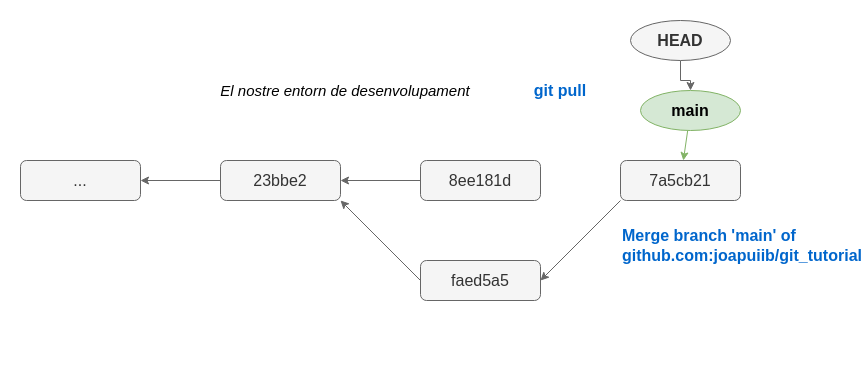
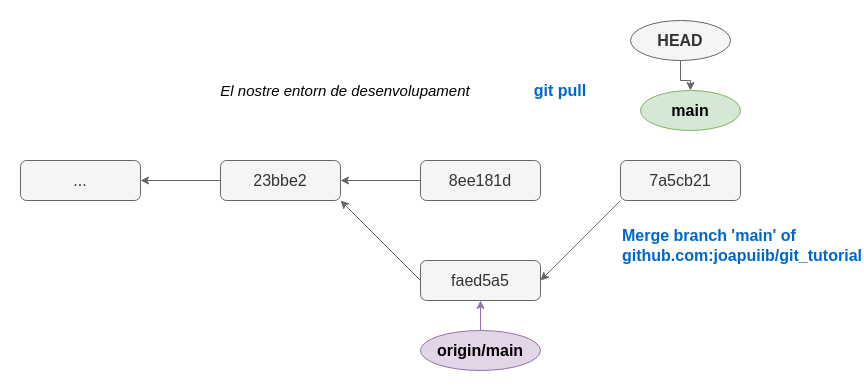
(686, 142) -> none
none -> (481, 319)
none -> (481, 351)
